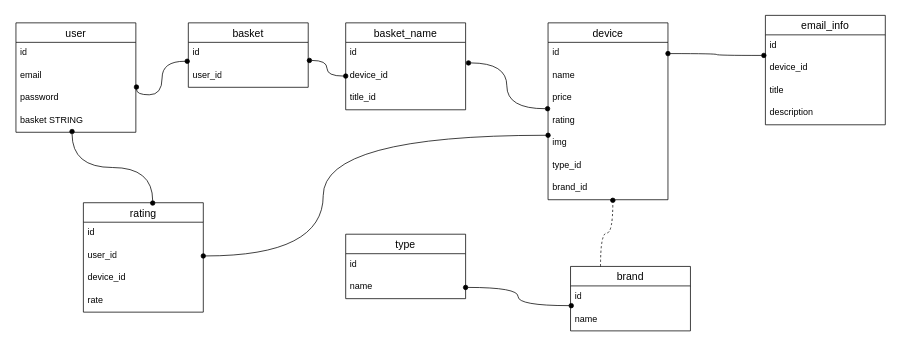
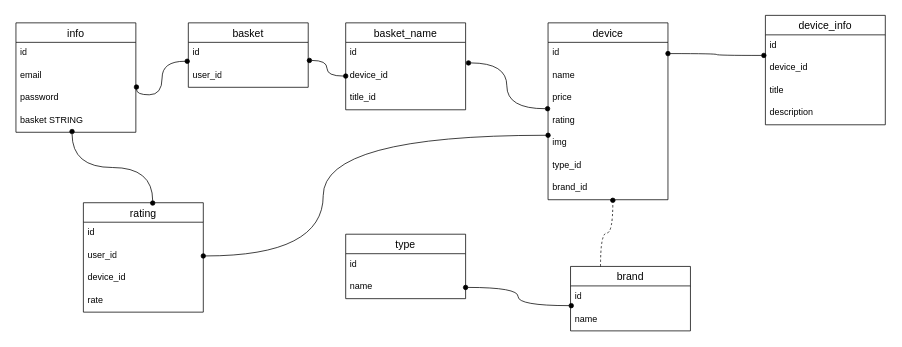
(825, 26) -> (825, 26)
(75, 33) -> (75, 33)
